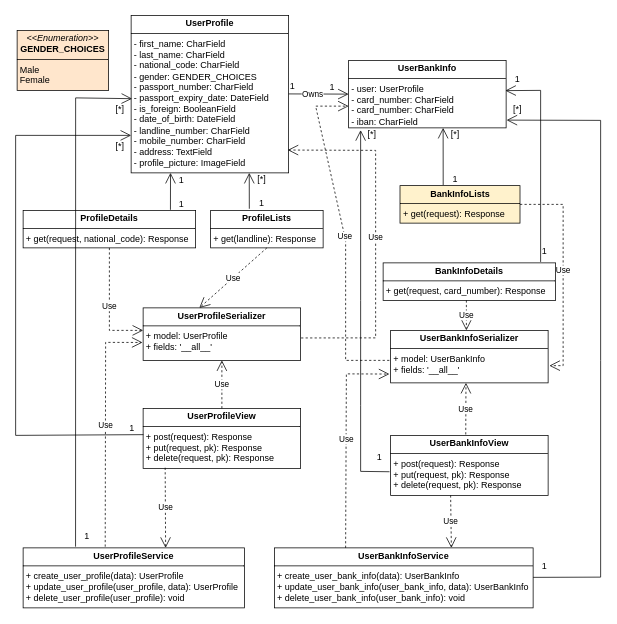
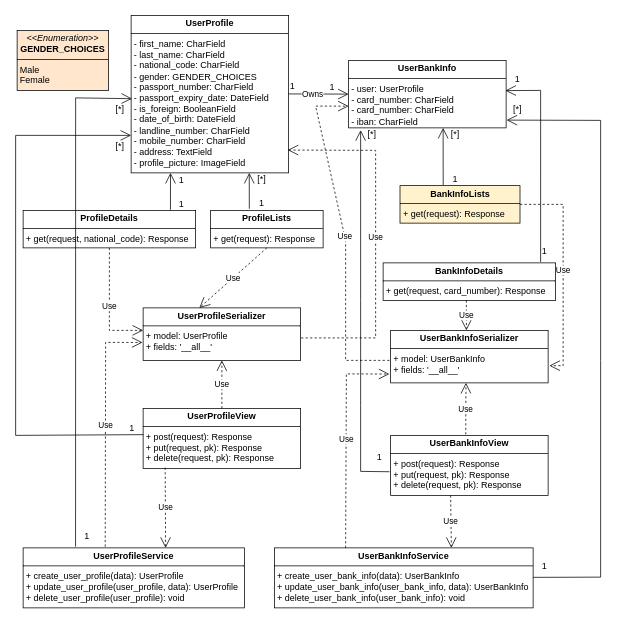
(266, 221) -> (267, 221)
